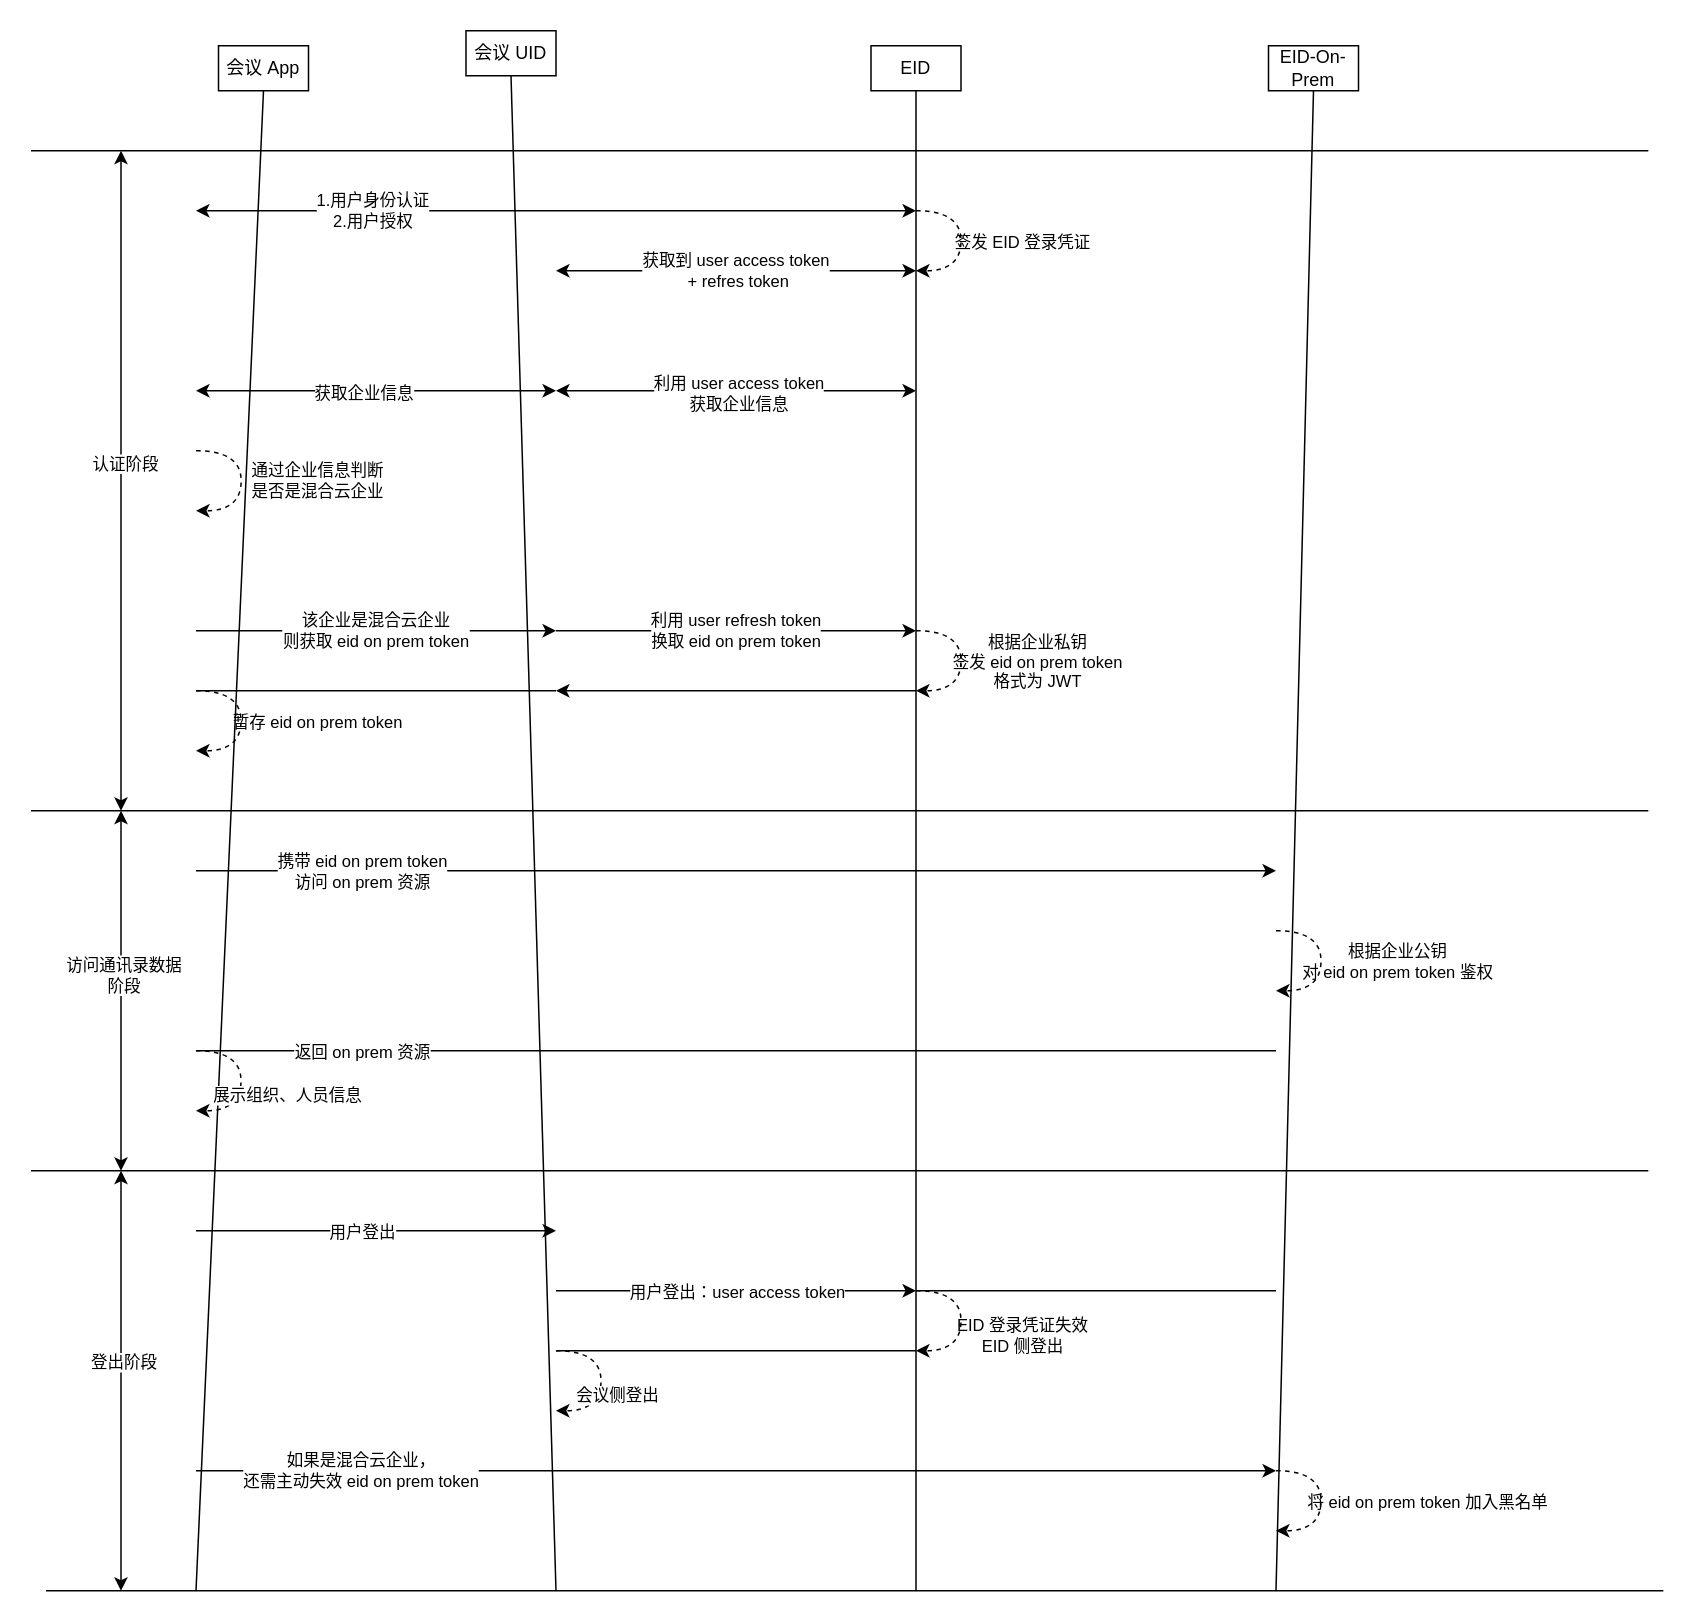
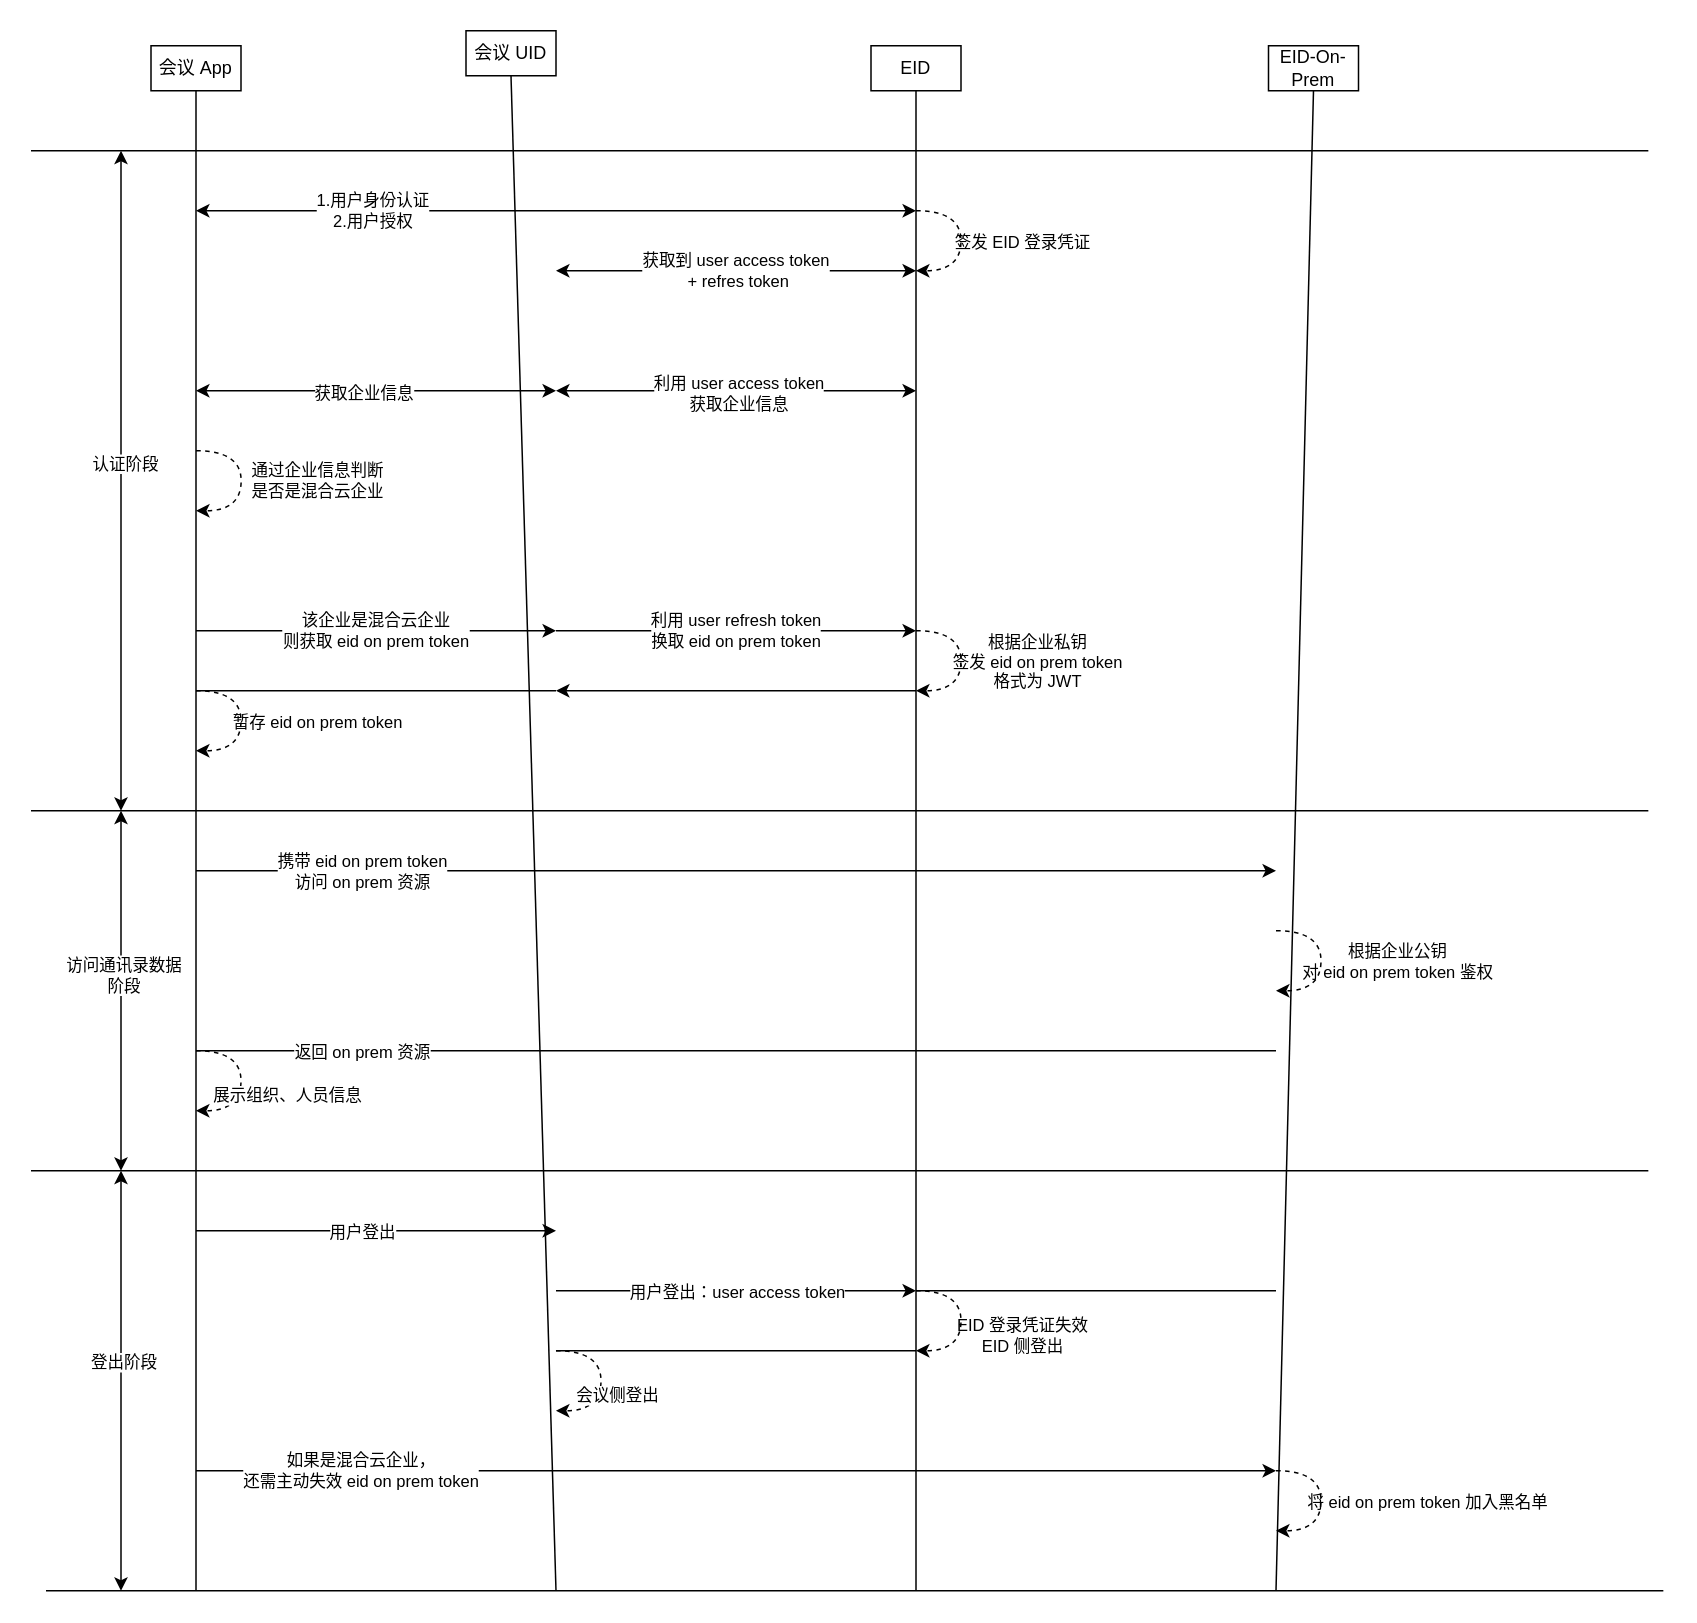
(263, 68) -> (196, 68)
